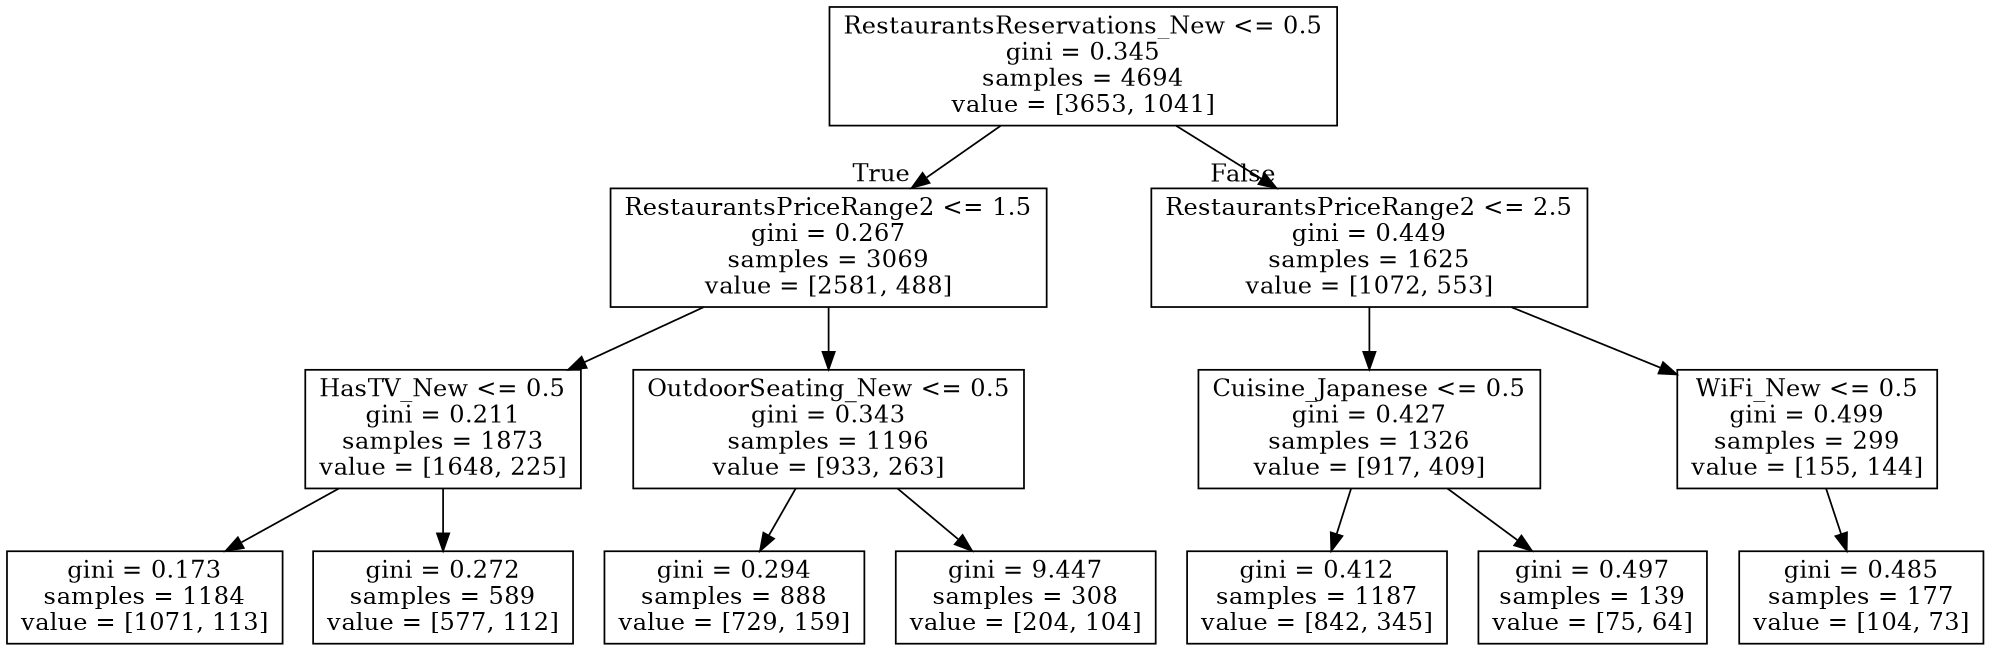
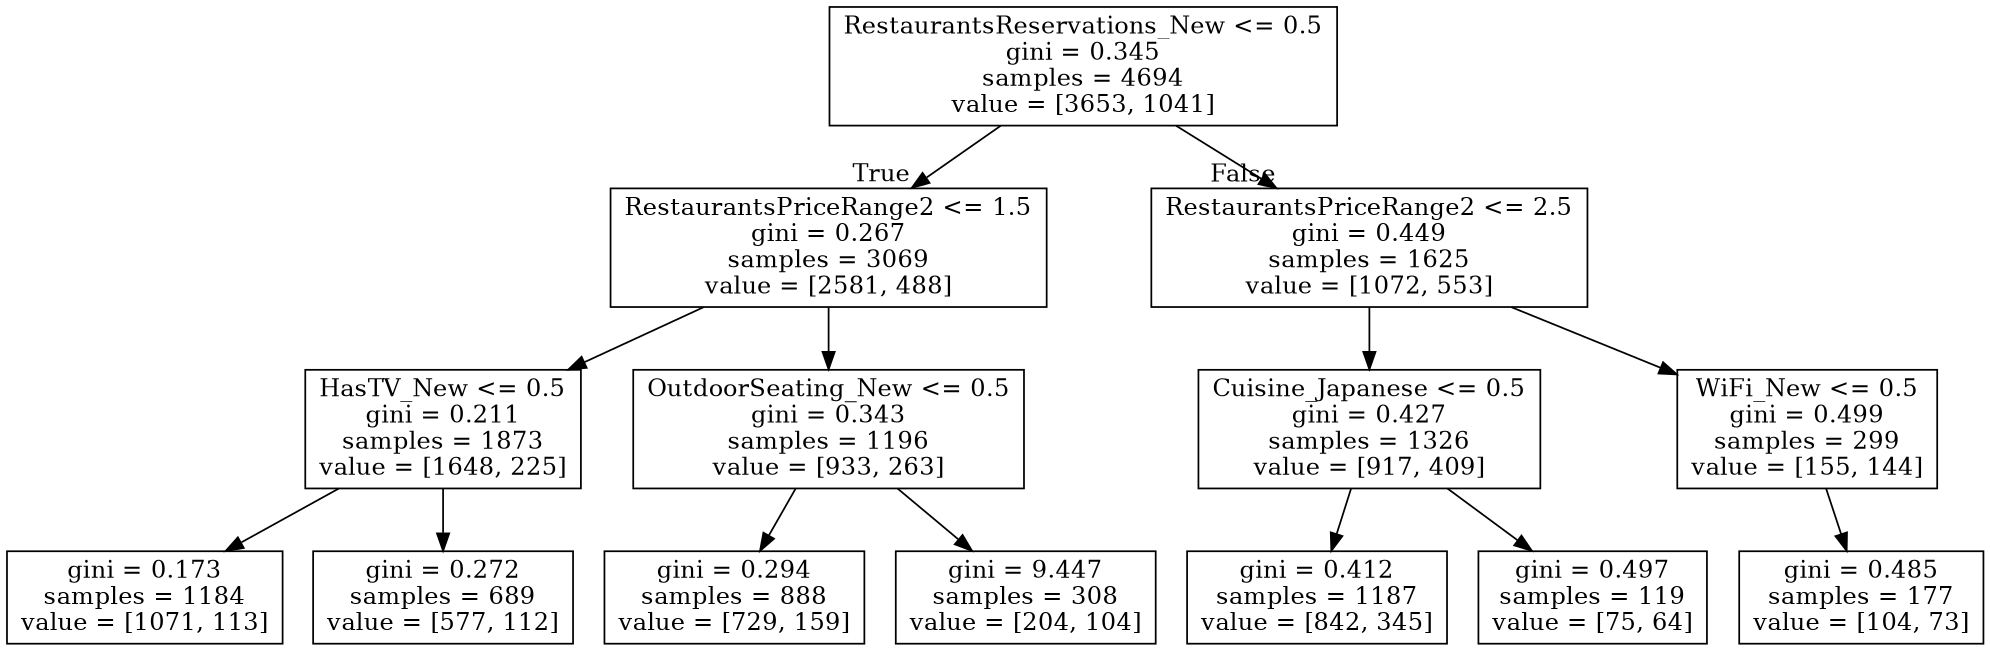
(443, 597) -> (443, 597)
(1593, 597) -> (1593, 597)
